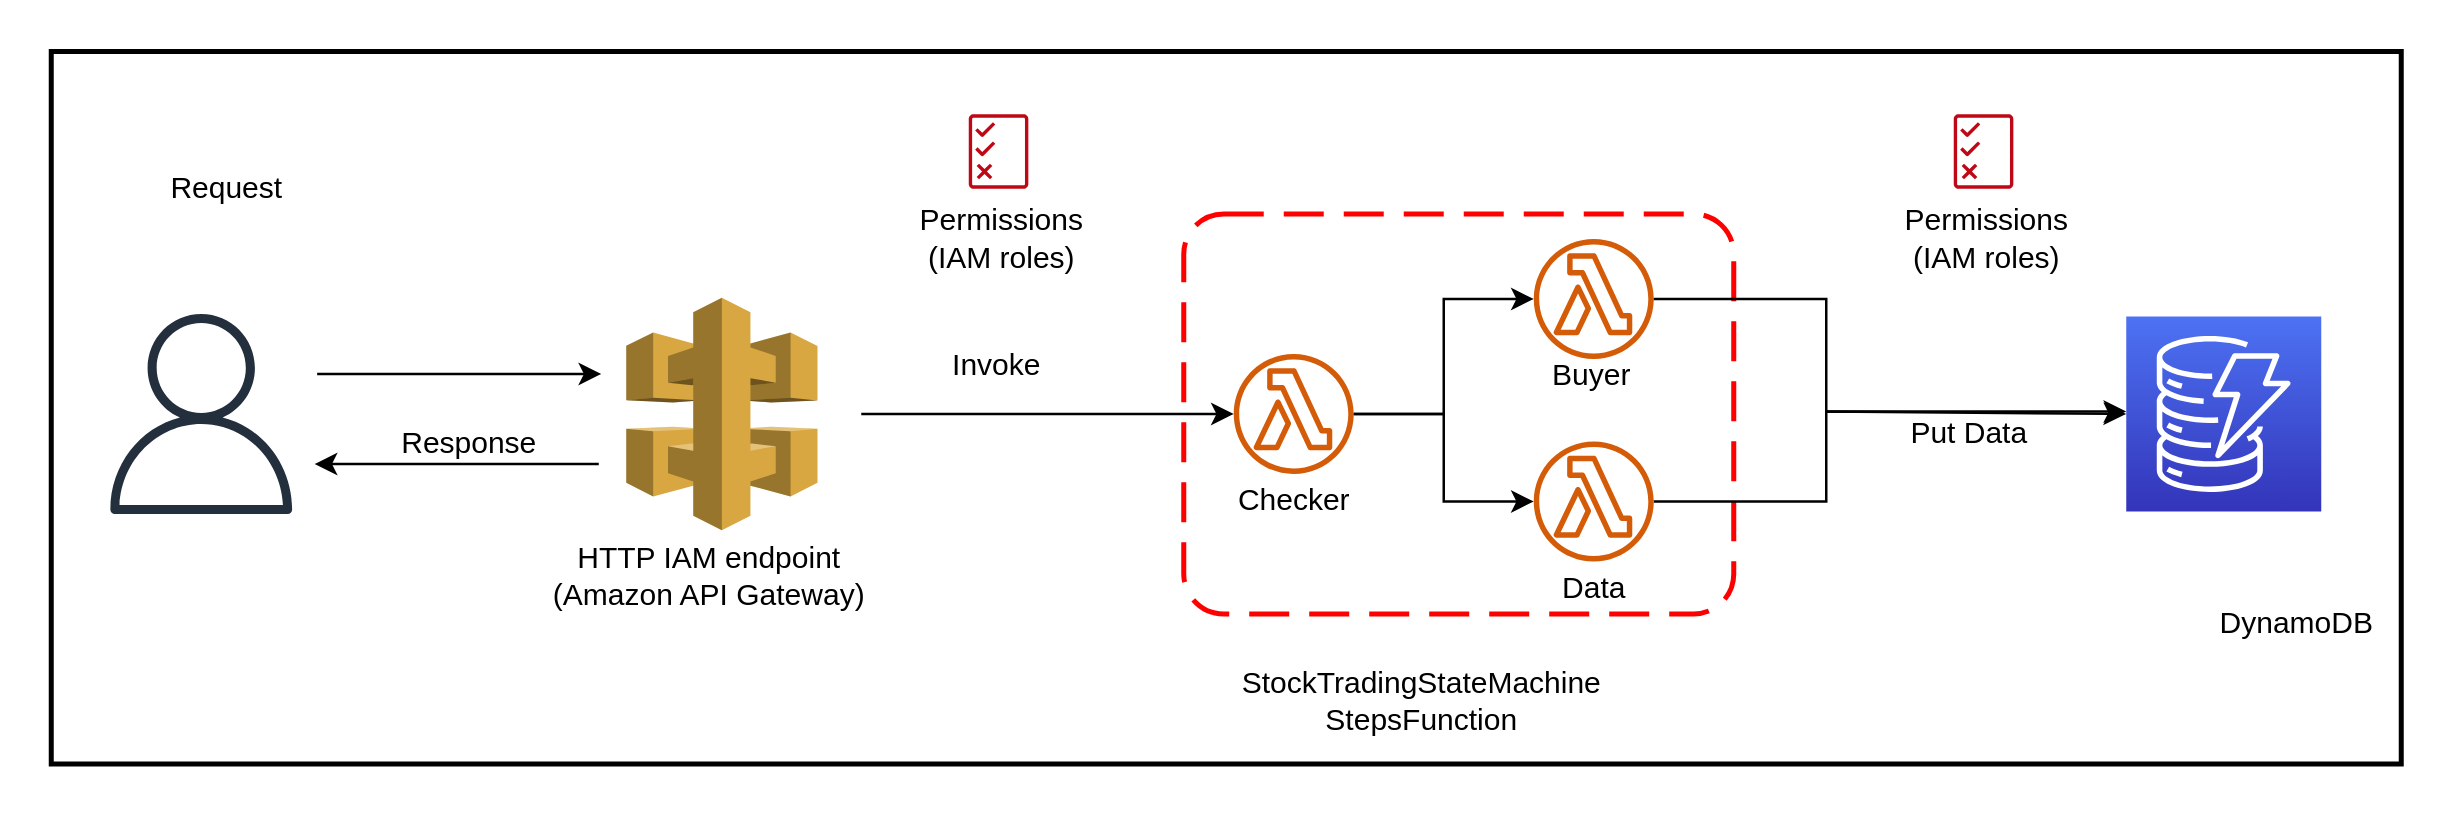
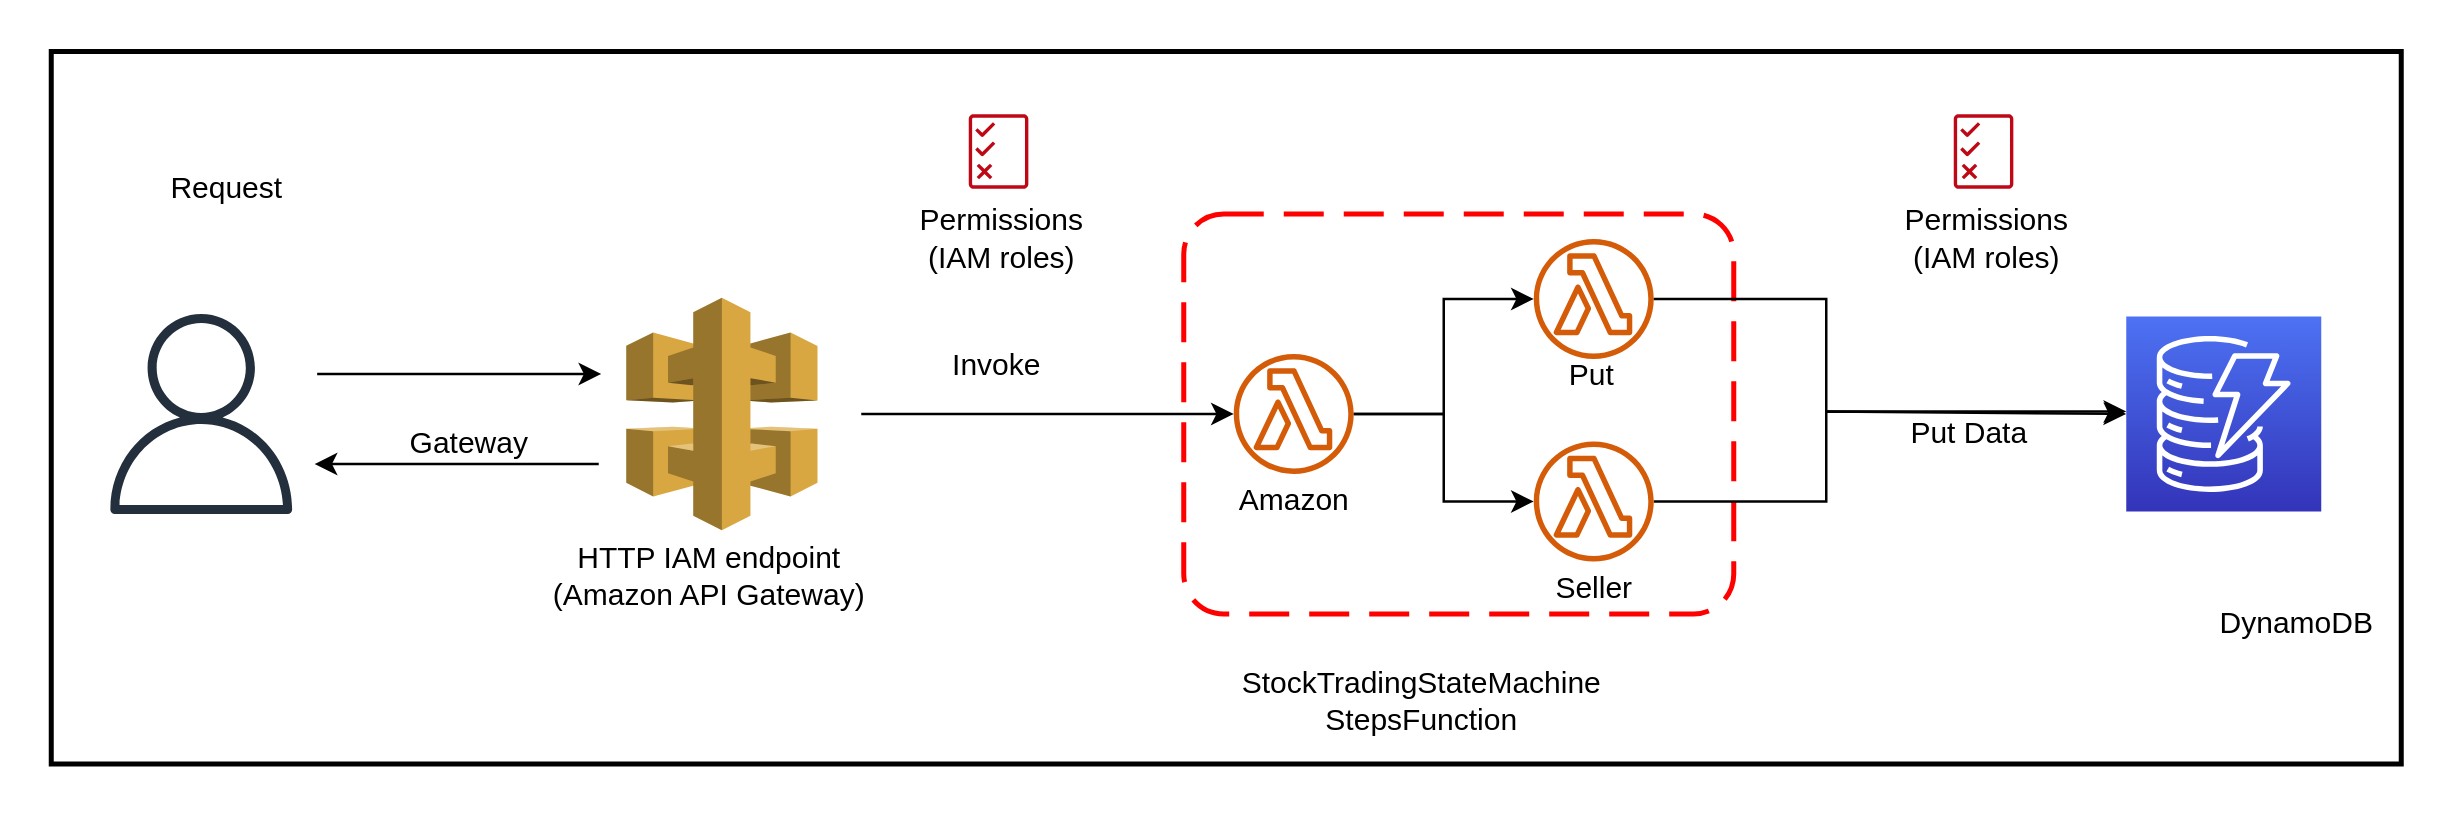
(1593, 376) -> (1593, 376)
(470, 444) -> (470, 444)
(1295, 501) -> (1295, 501)
(1595, 589) -> (1595, 589)
